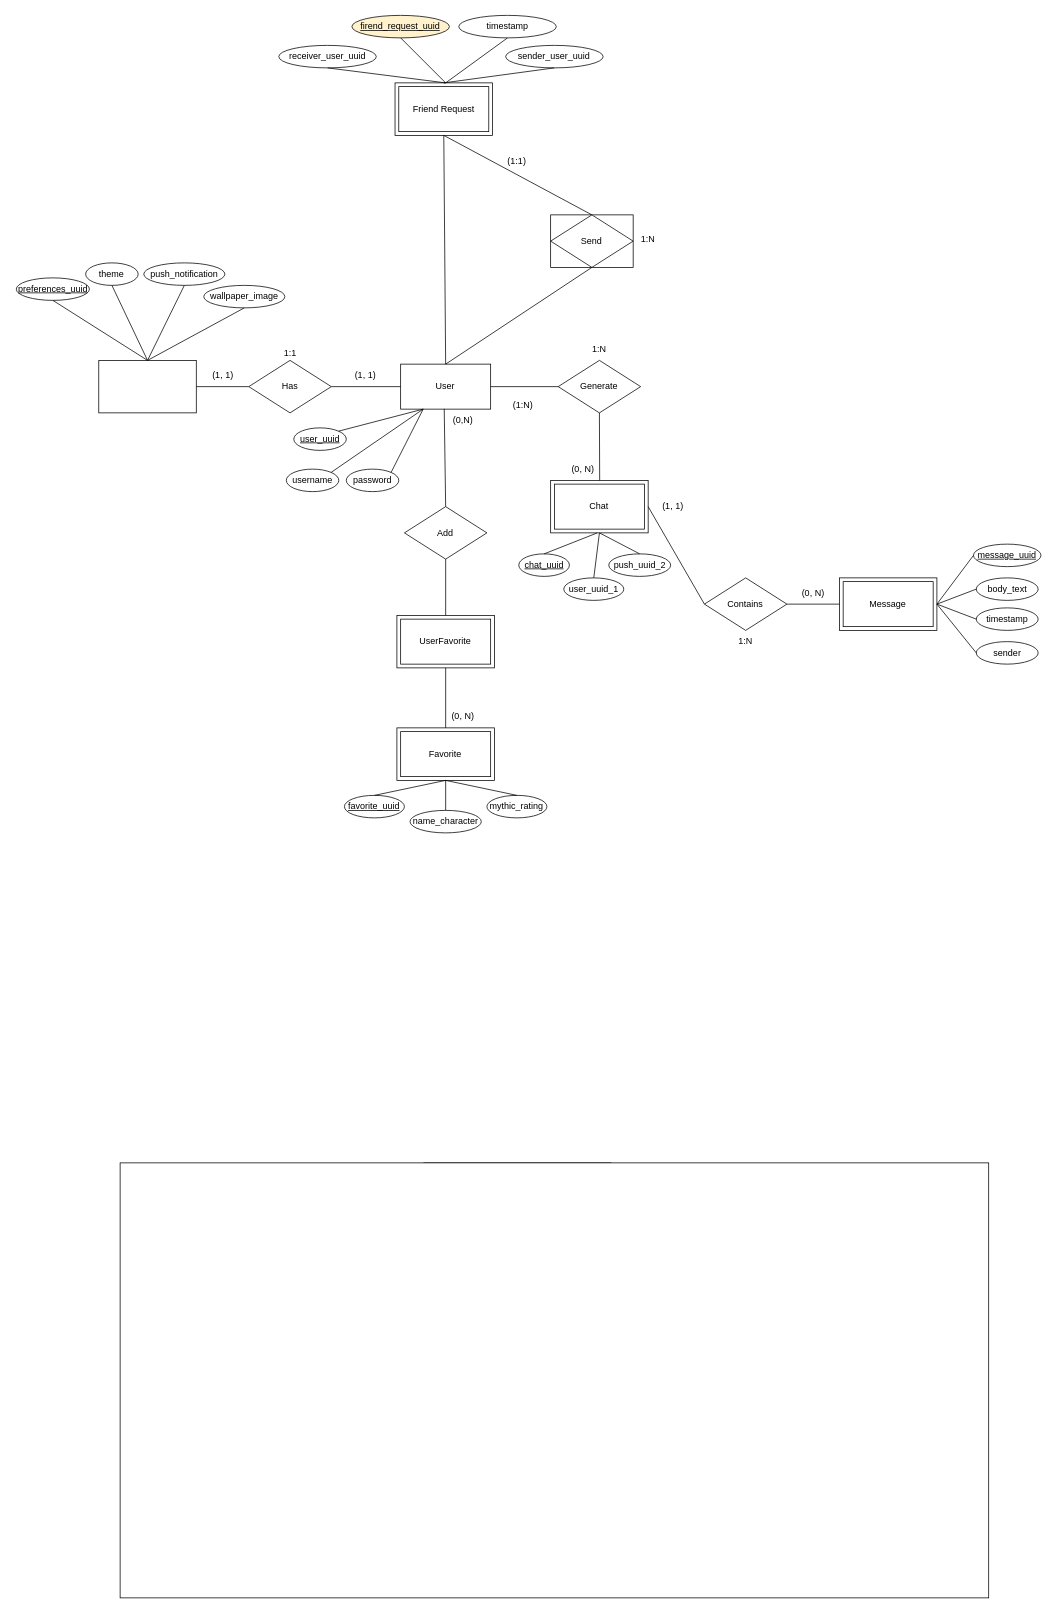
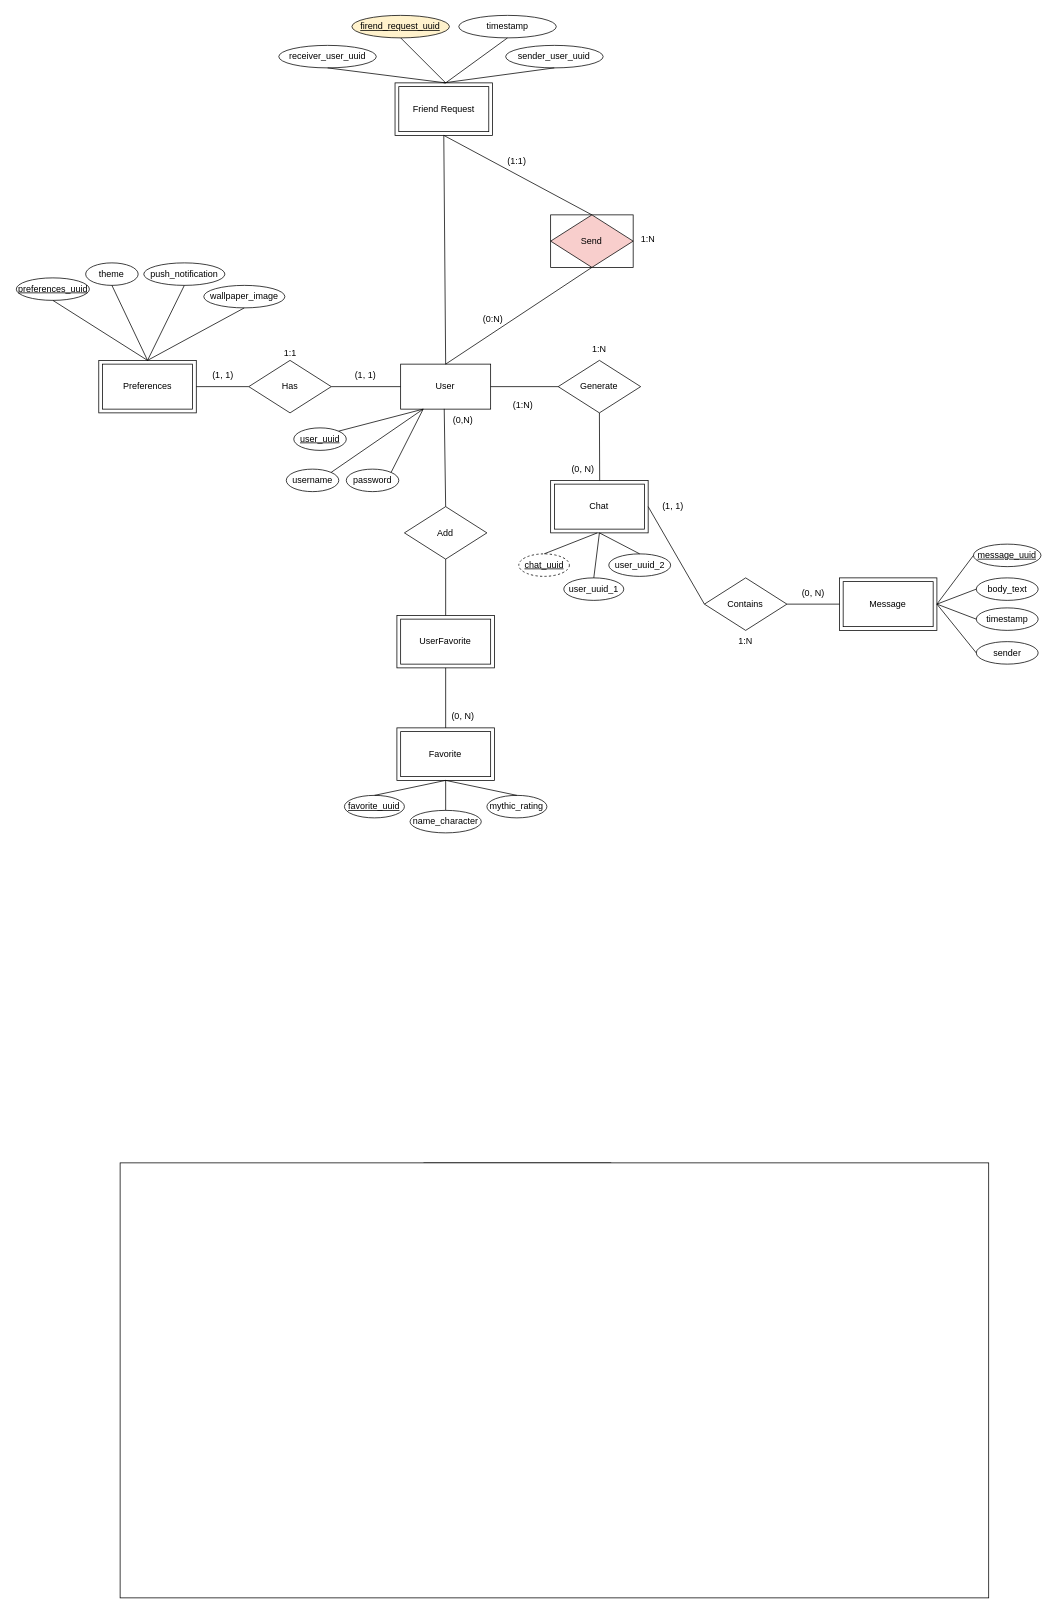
(592, 241) -> (592, 241)
none -> (492, 319)
none -> (147, 387)
(544, 565) -> (544, 565)
(640, 565) -> (640, 565)
